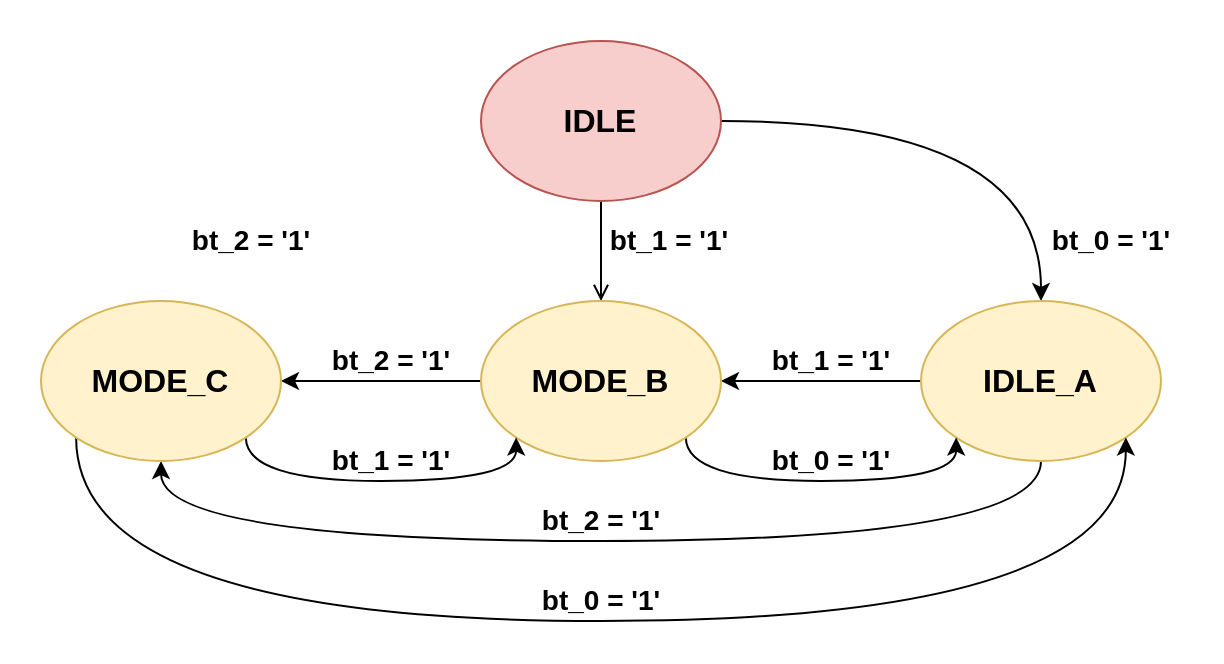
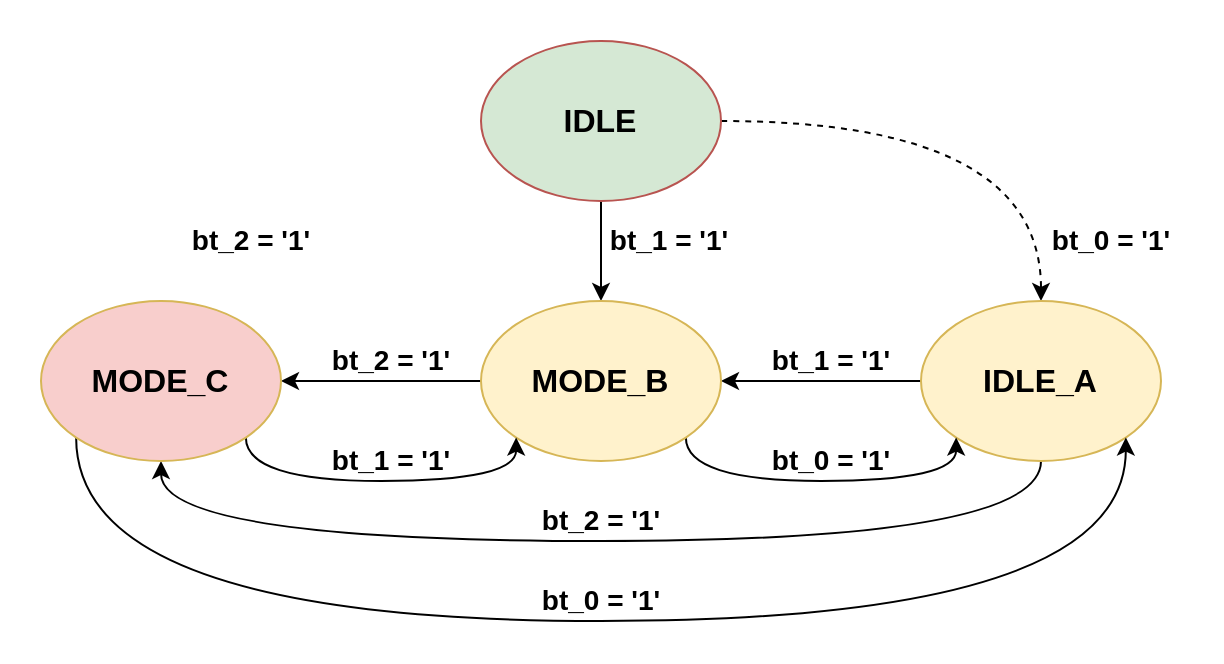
(601, 121) -> (601, 121)
(919, 146) -> (919, 146)
(601, 288) -> (601, 286)
(161, 381) -> (161, 381)
